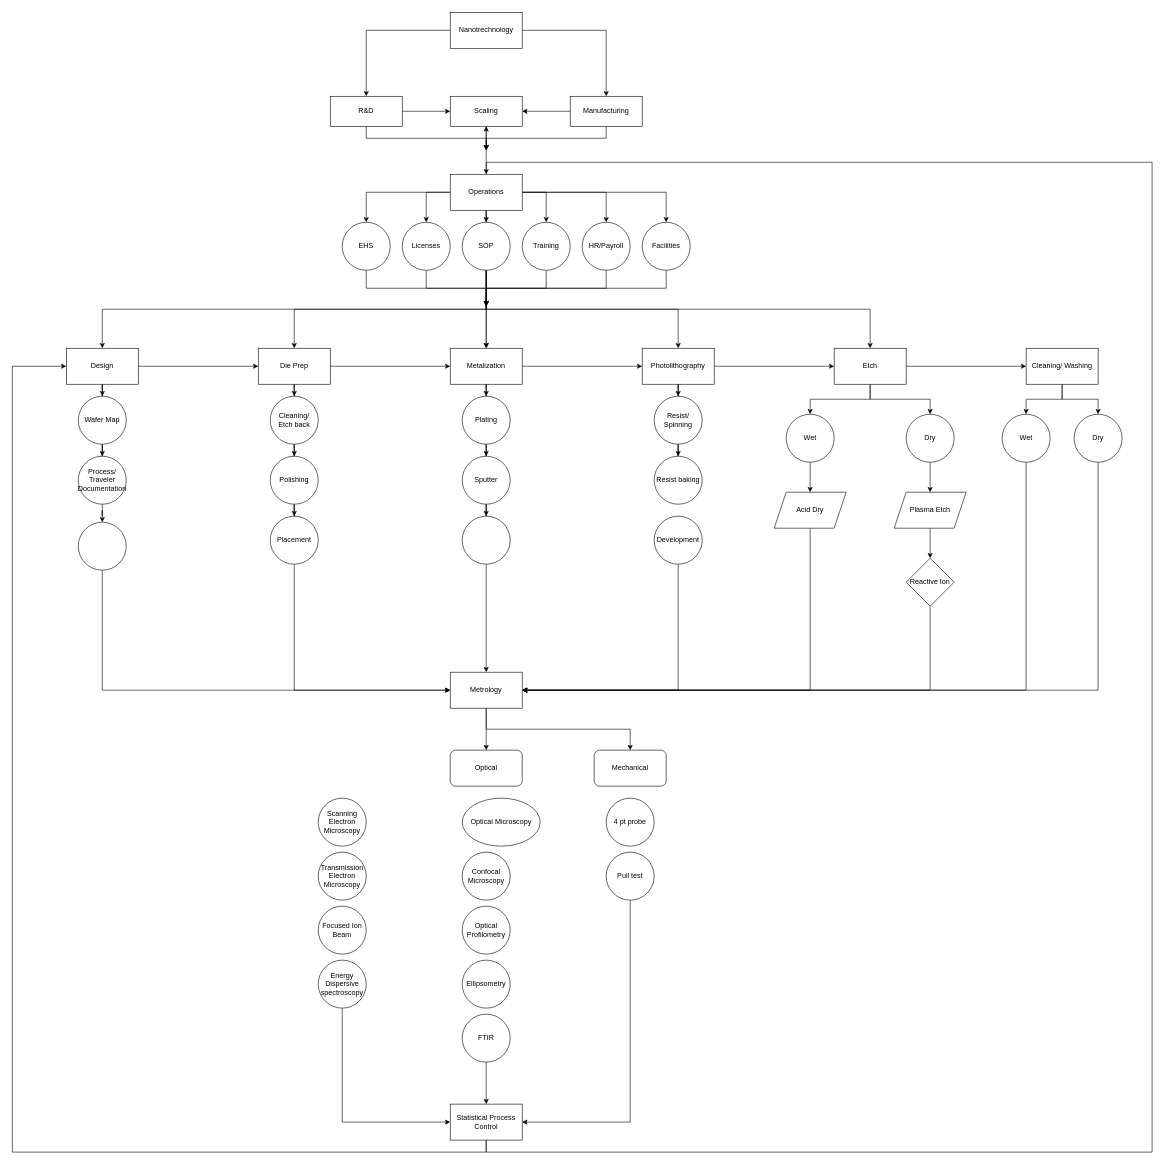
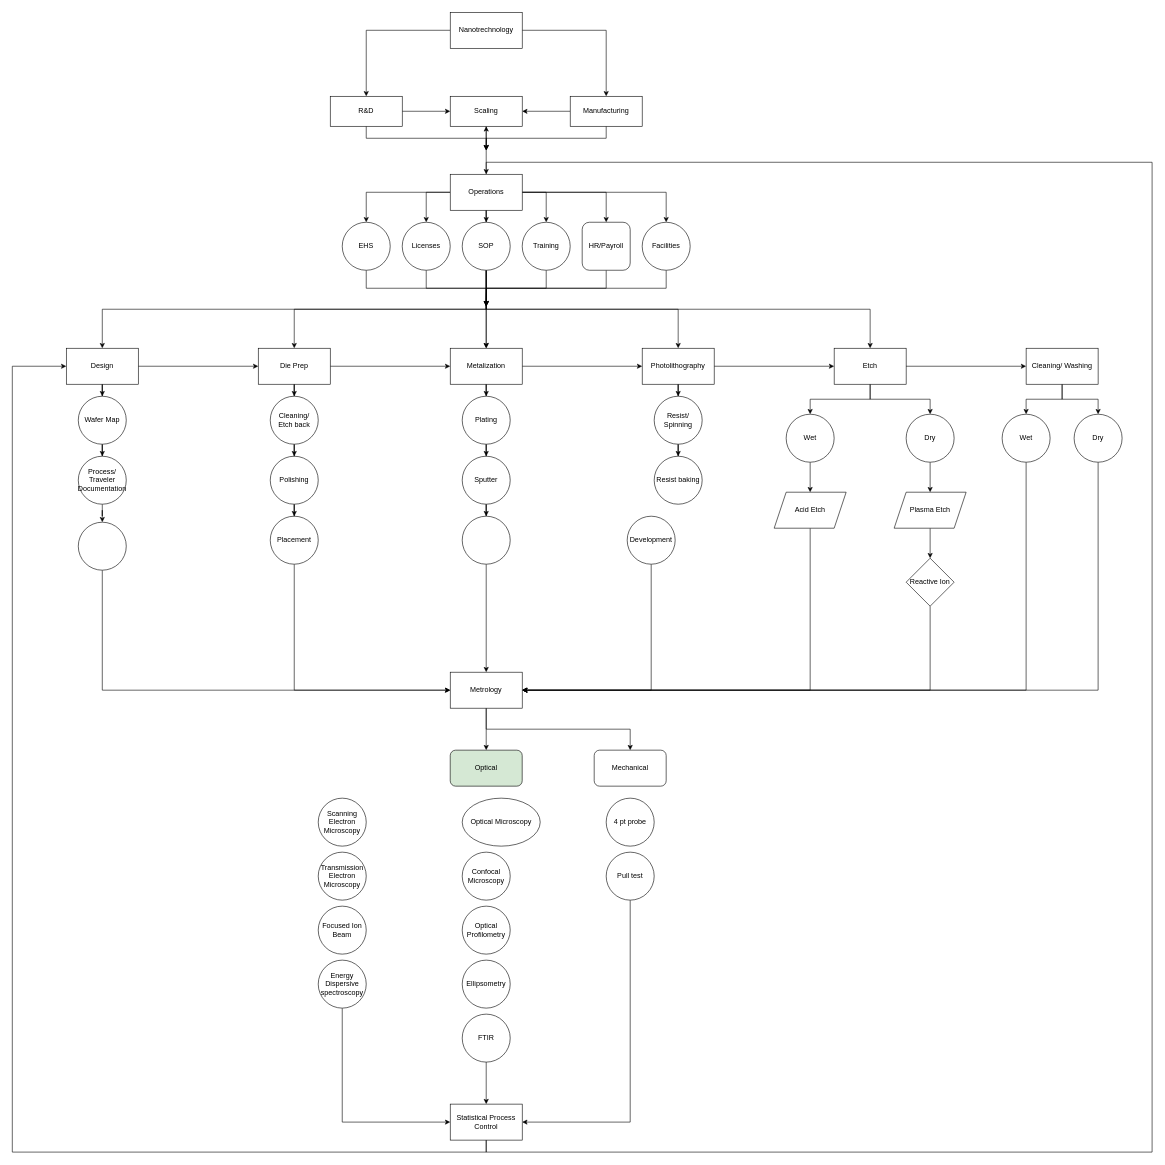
(606, 246) -> (606, 246)
(810, 510) -> (810, 510)
(678, 540) -> (651, 540)
(486, 768) -> (486, 768)
